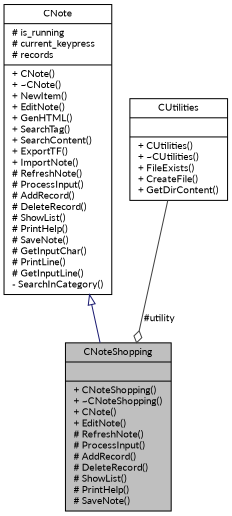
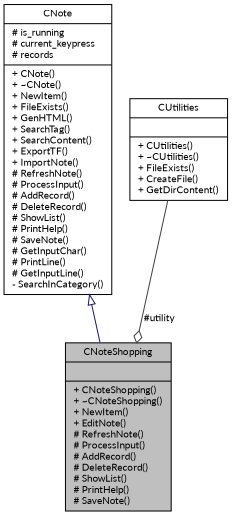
(39, 107) -> (41, 107)
(95, 412) -> (101, 412)
